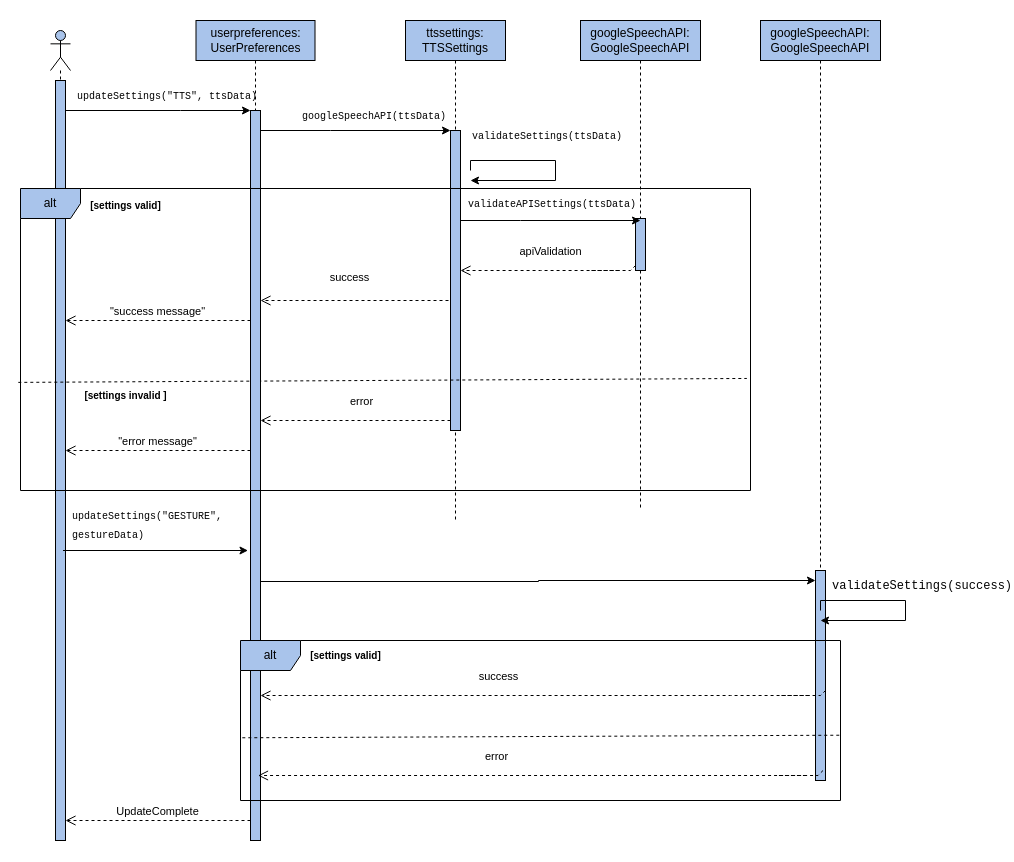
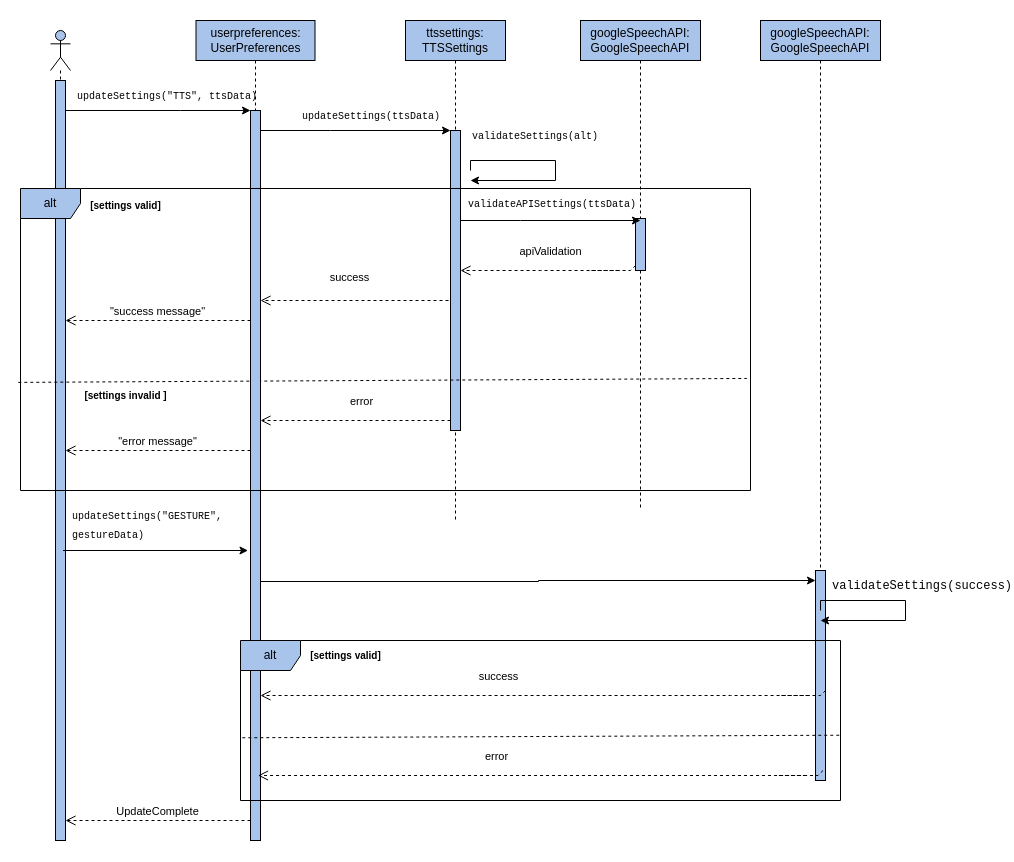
(367, 122) -> (367, 122)
(547, 142) -> (537, 135)
